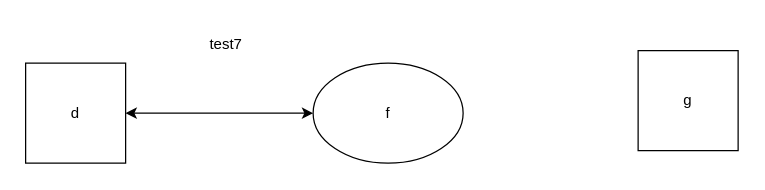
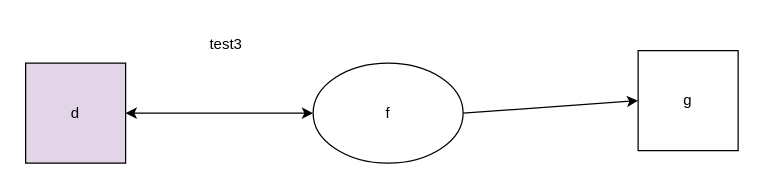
(226, 44) -> (226, 44)
none -> (546, 107)
(76, 113) -> (76, 113)
